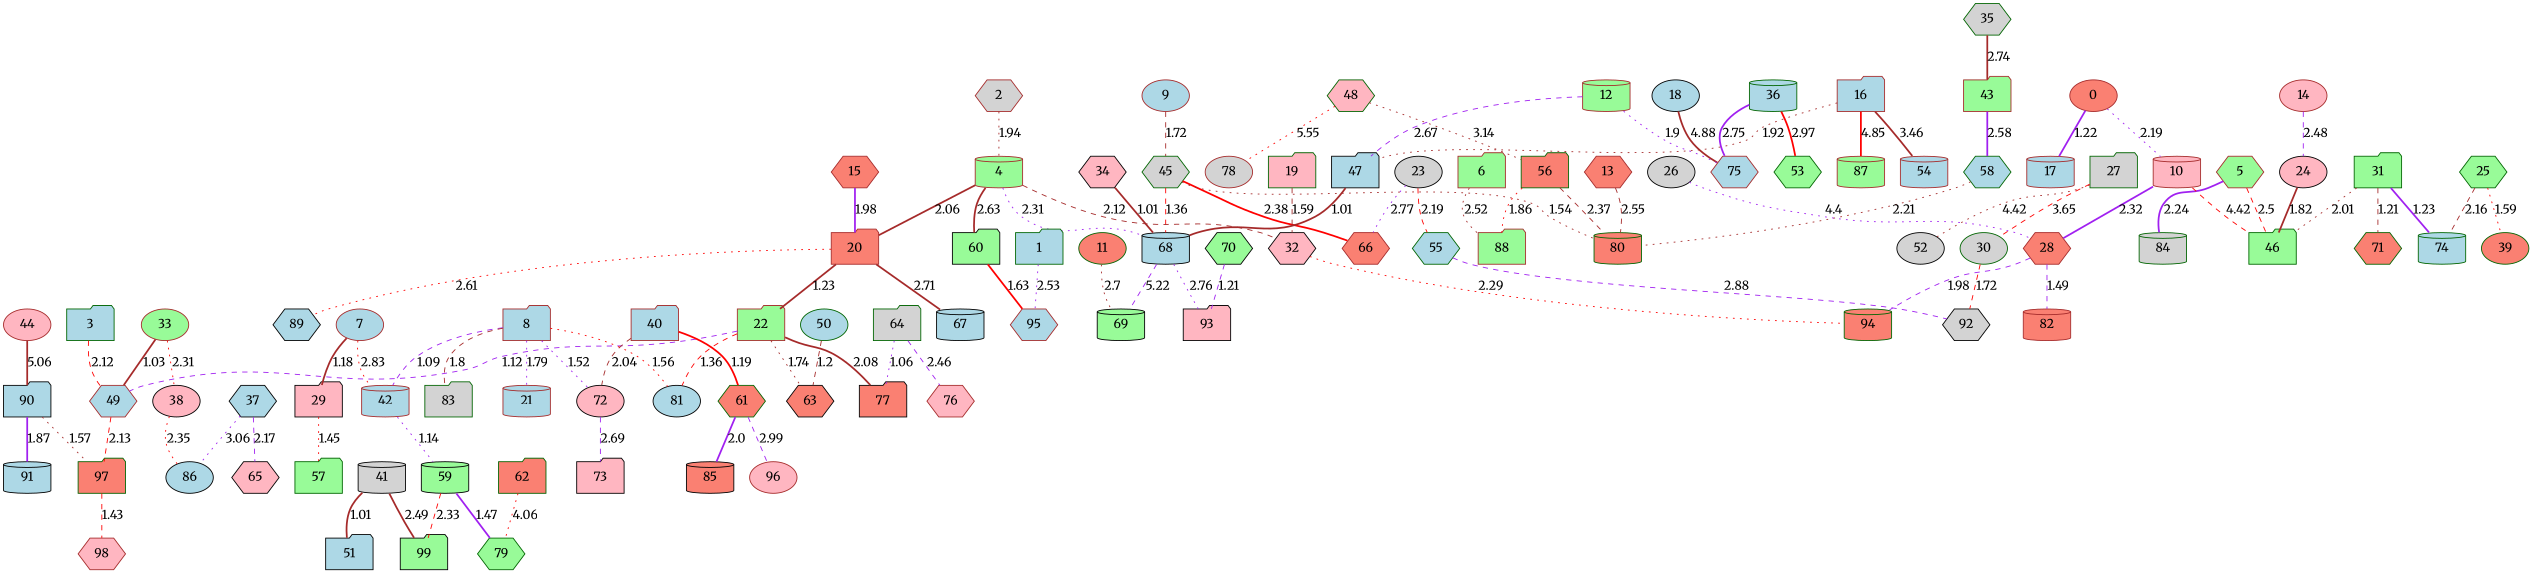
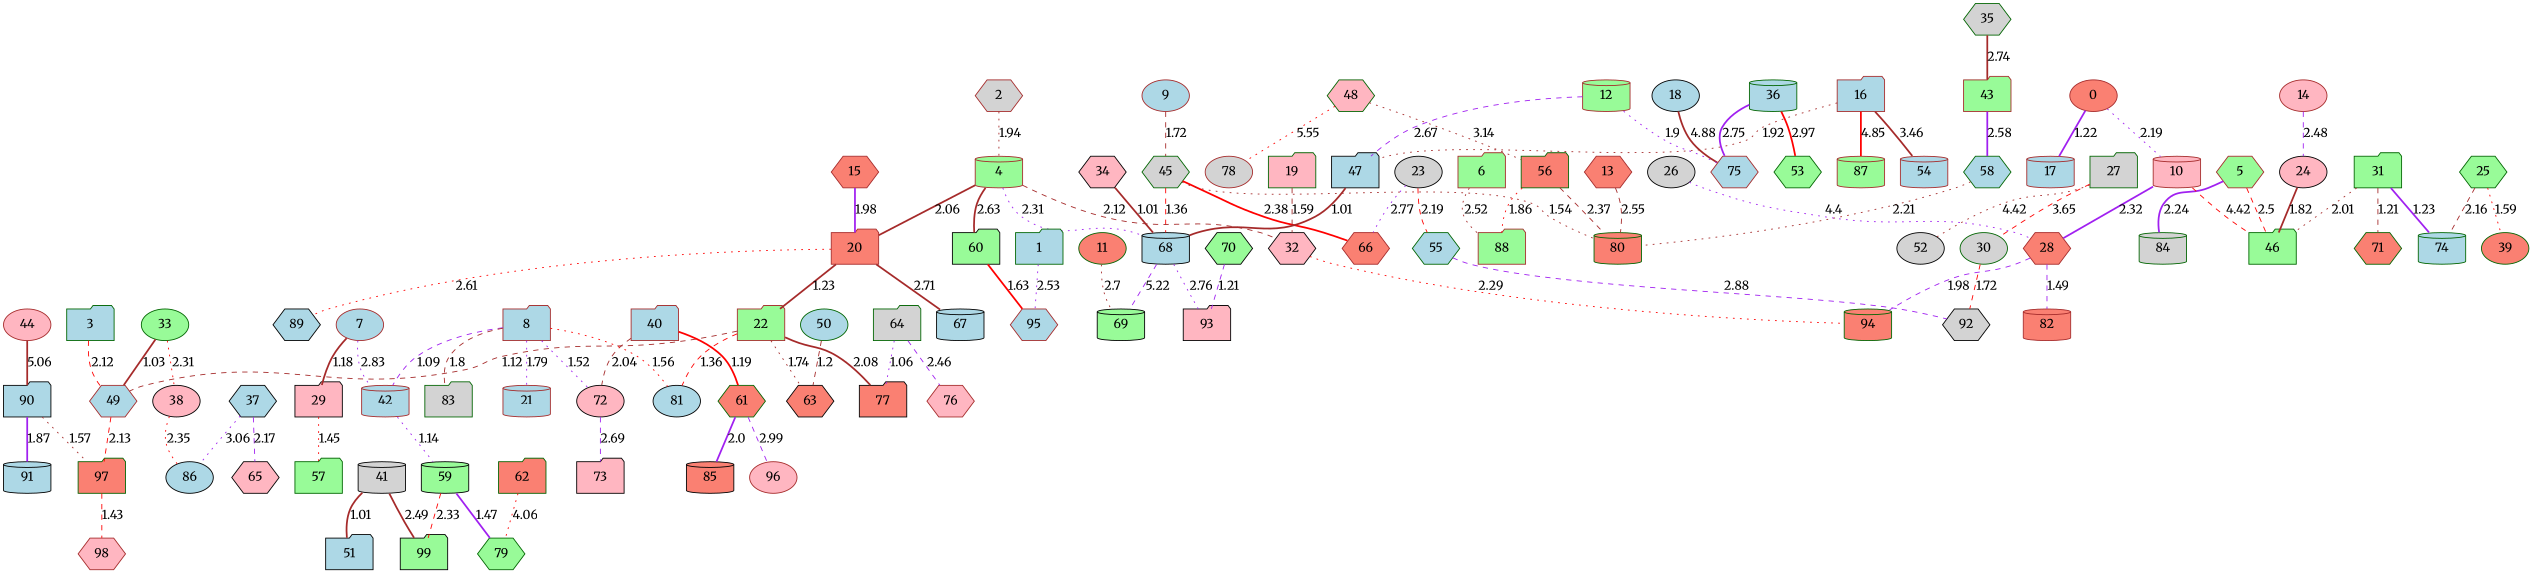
(165, 325) -> (165, 325)
(359, 365) -> (359, 365)
(434, 374) -> (434, 374)
